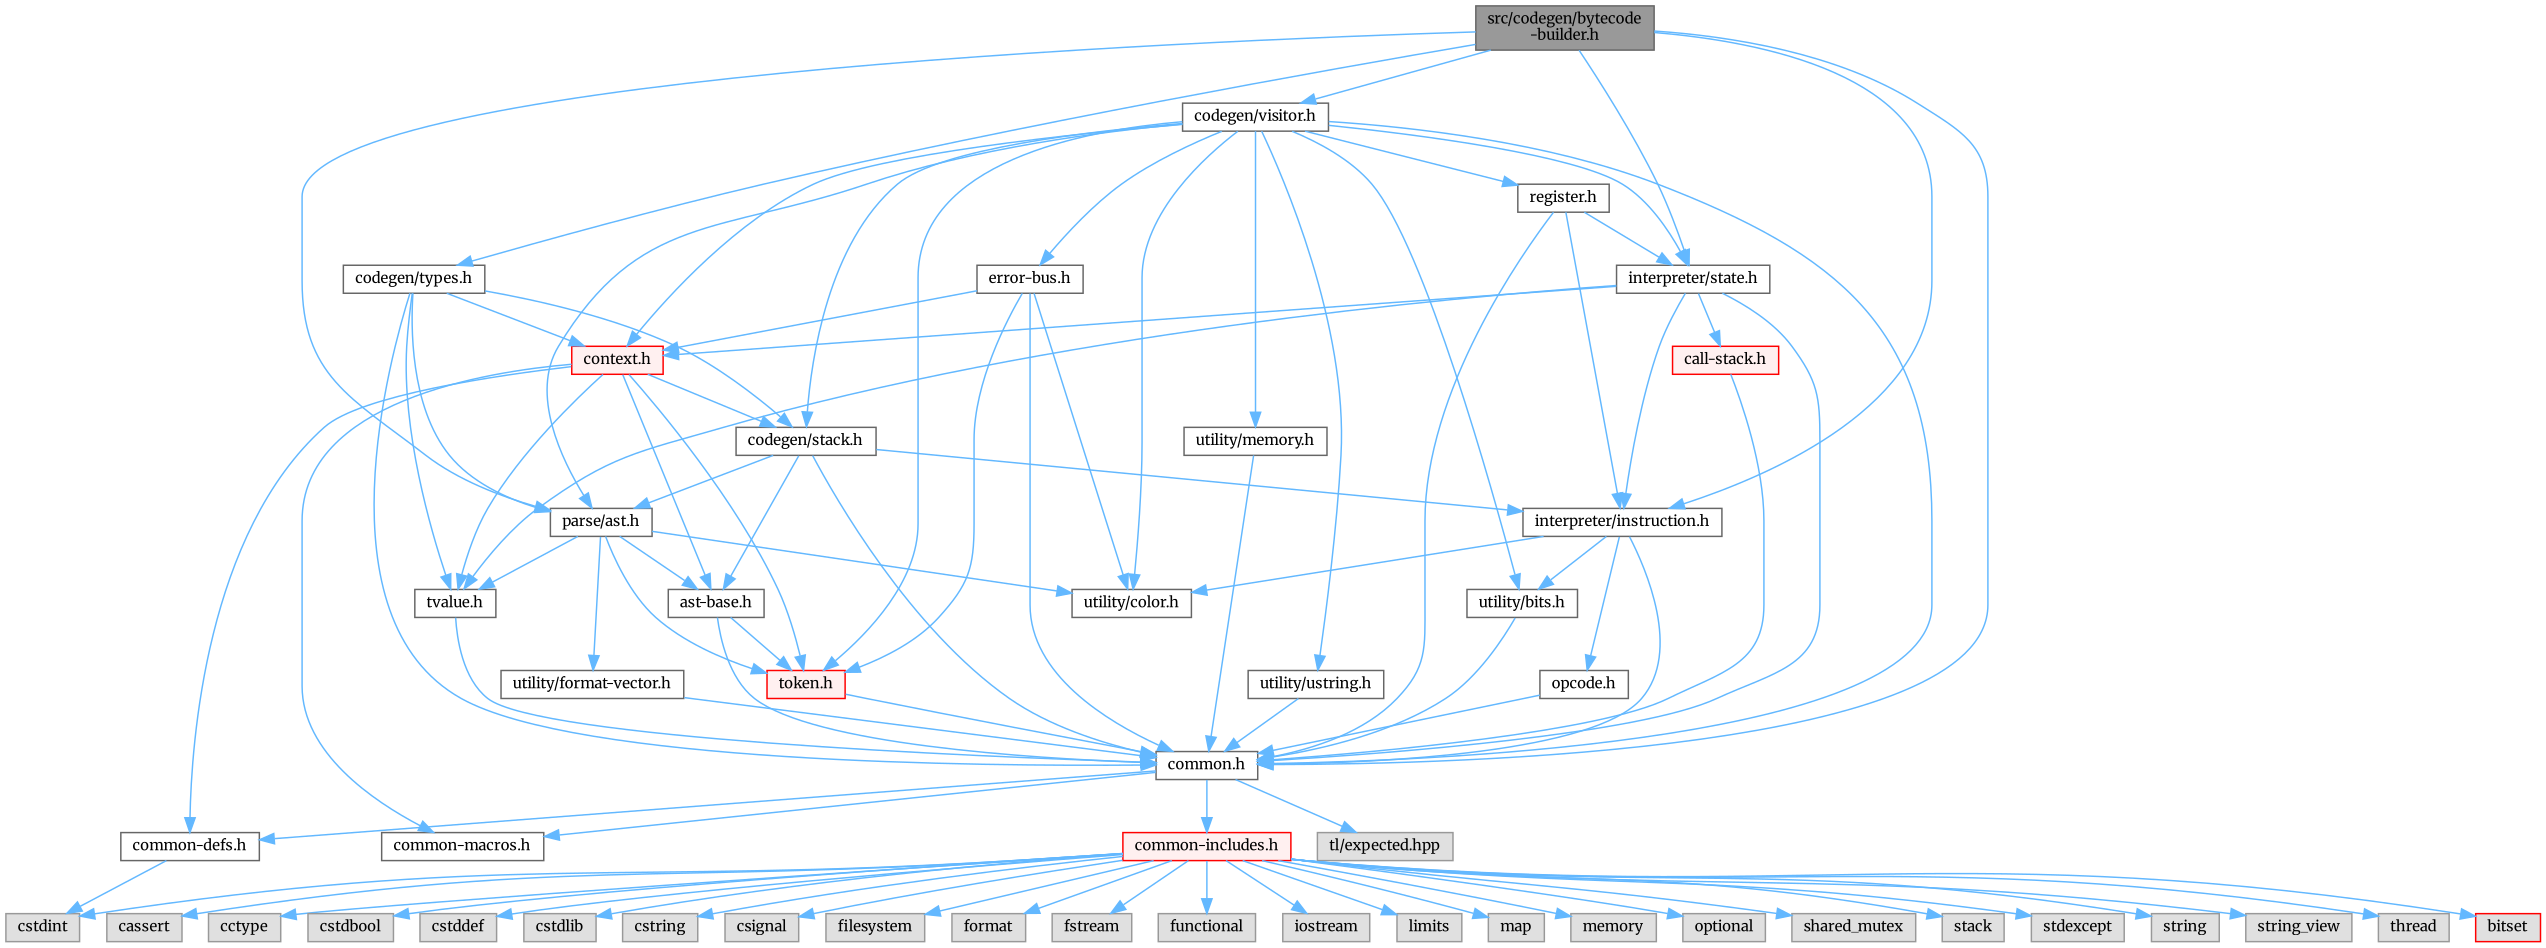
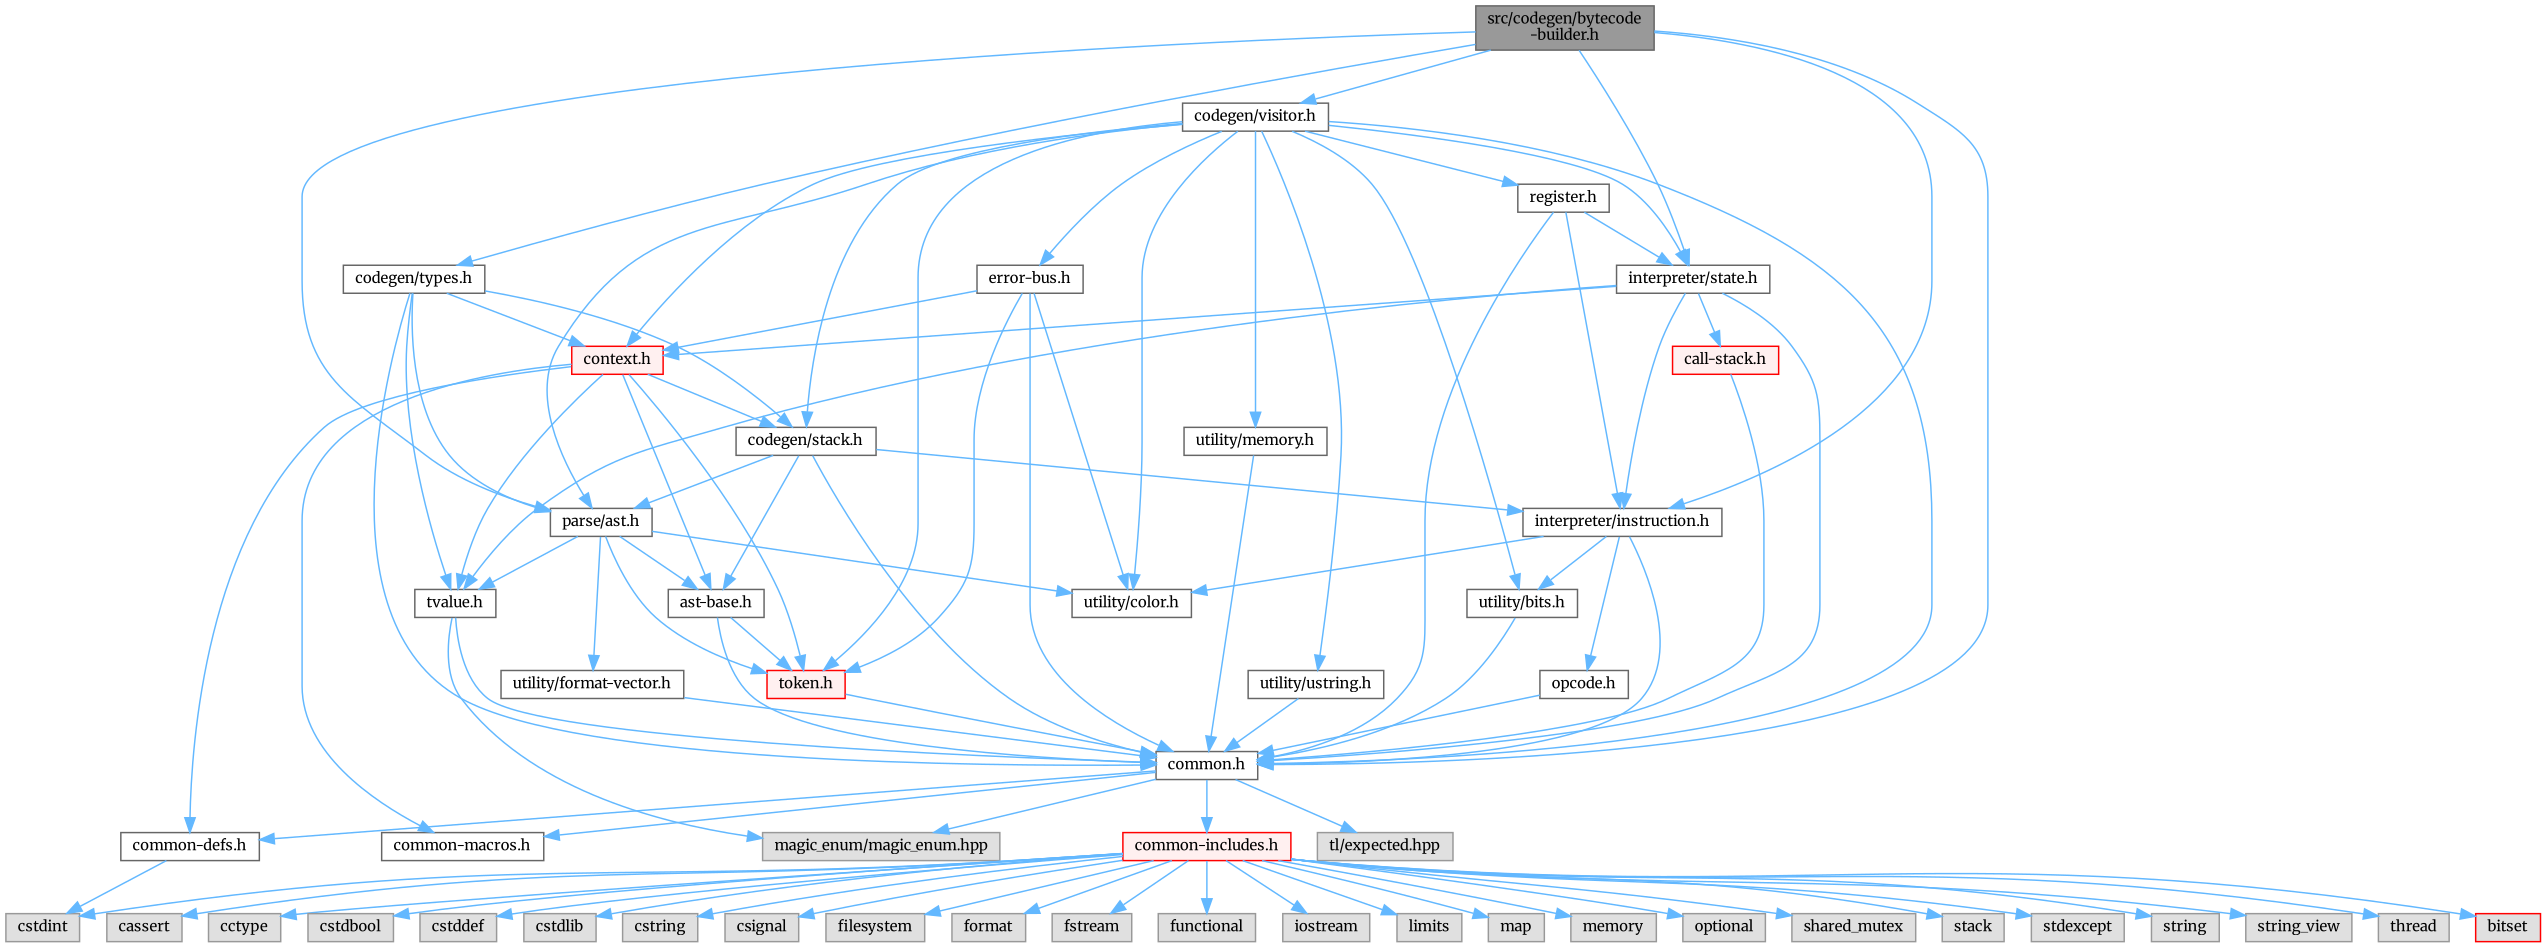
none -> (881, 847)
